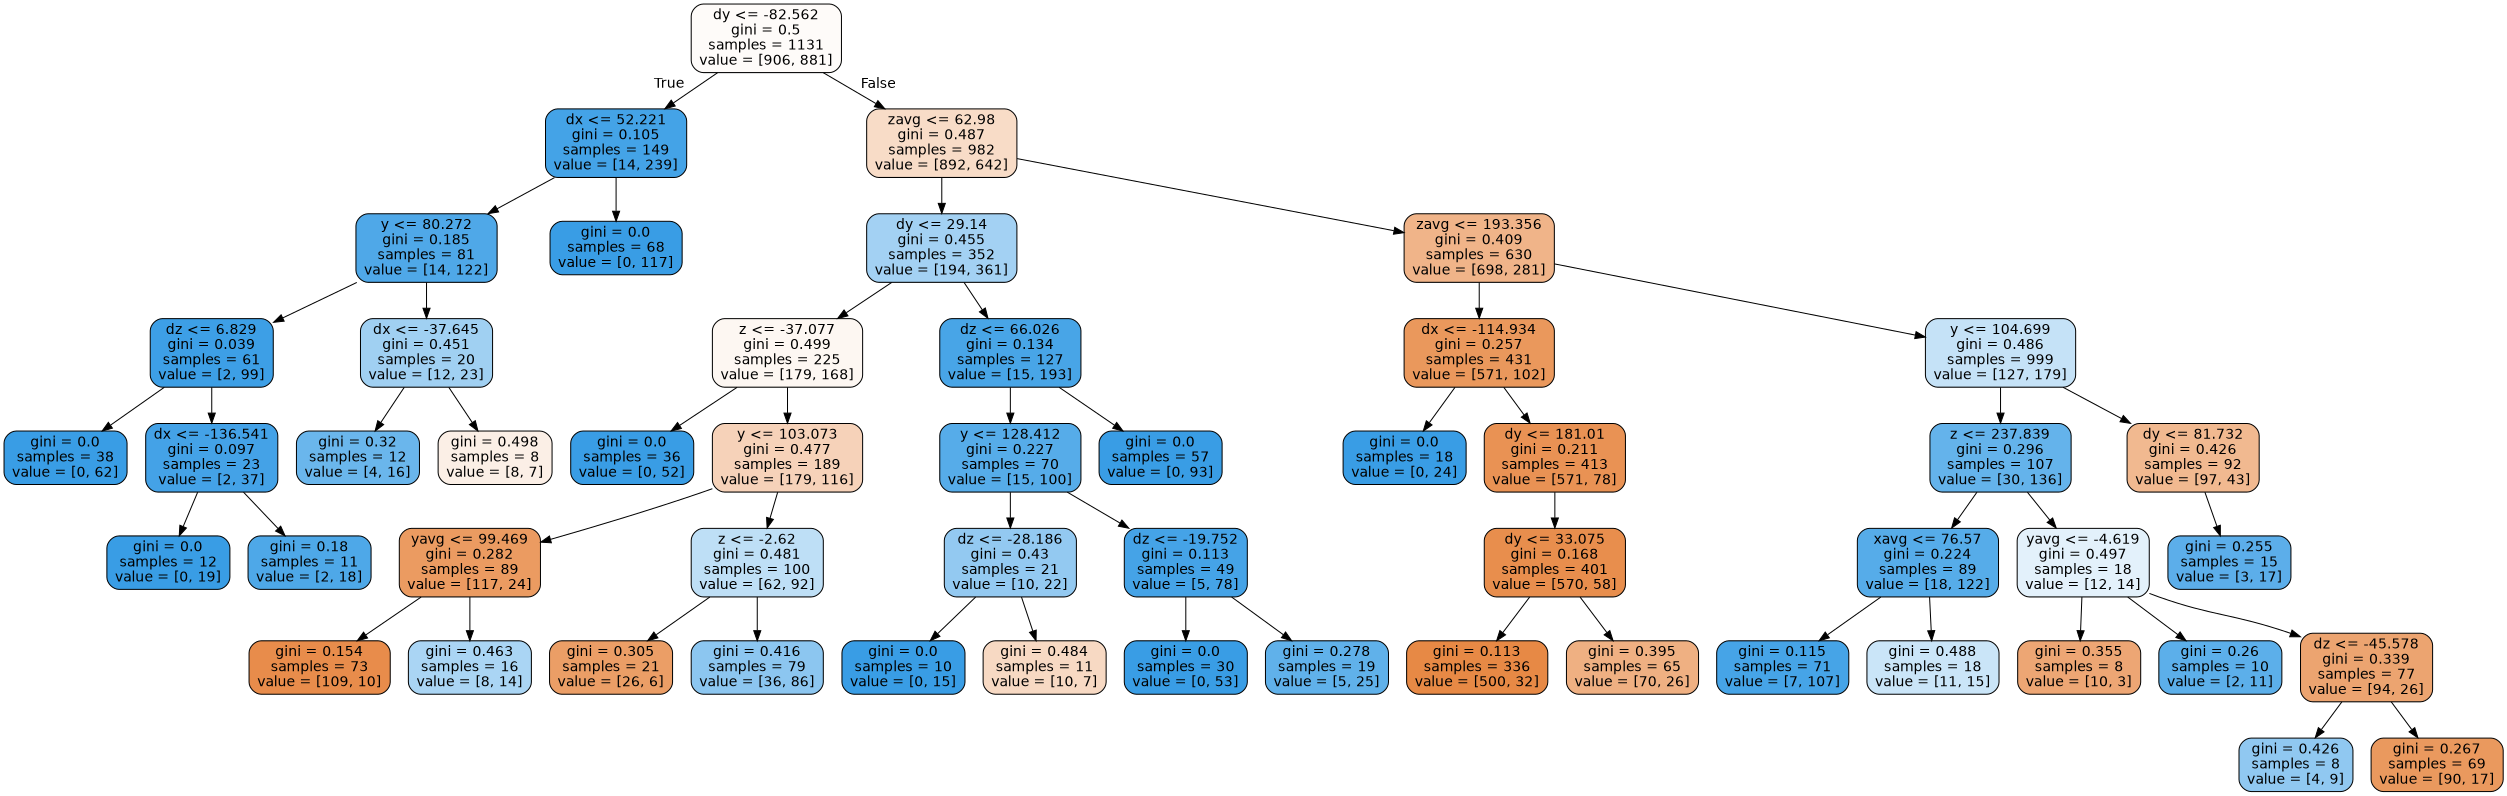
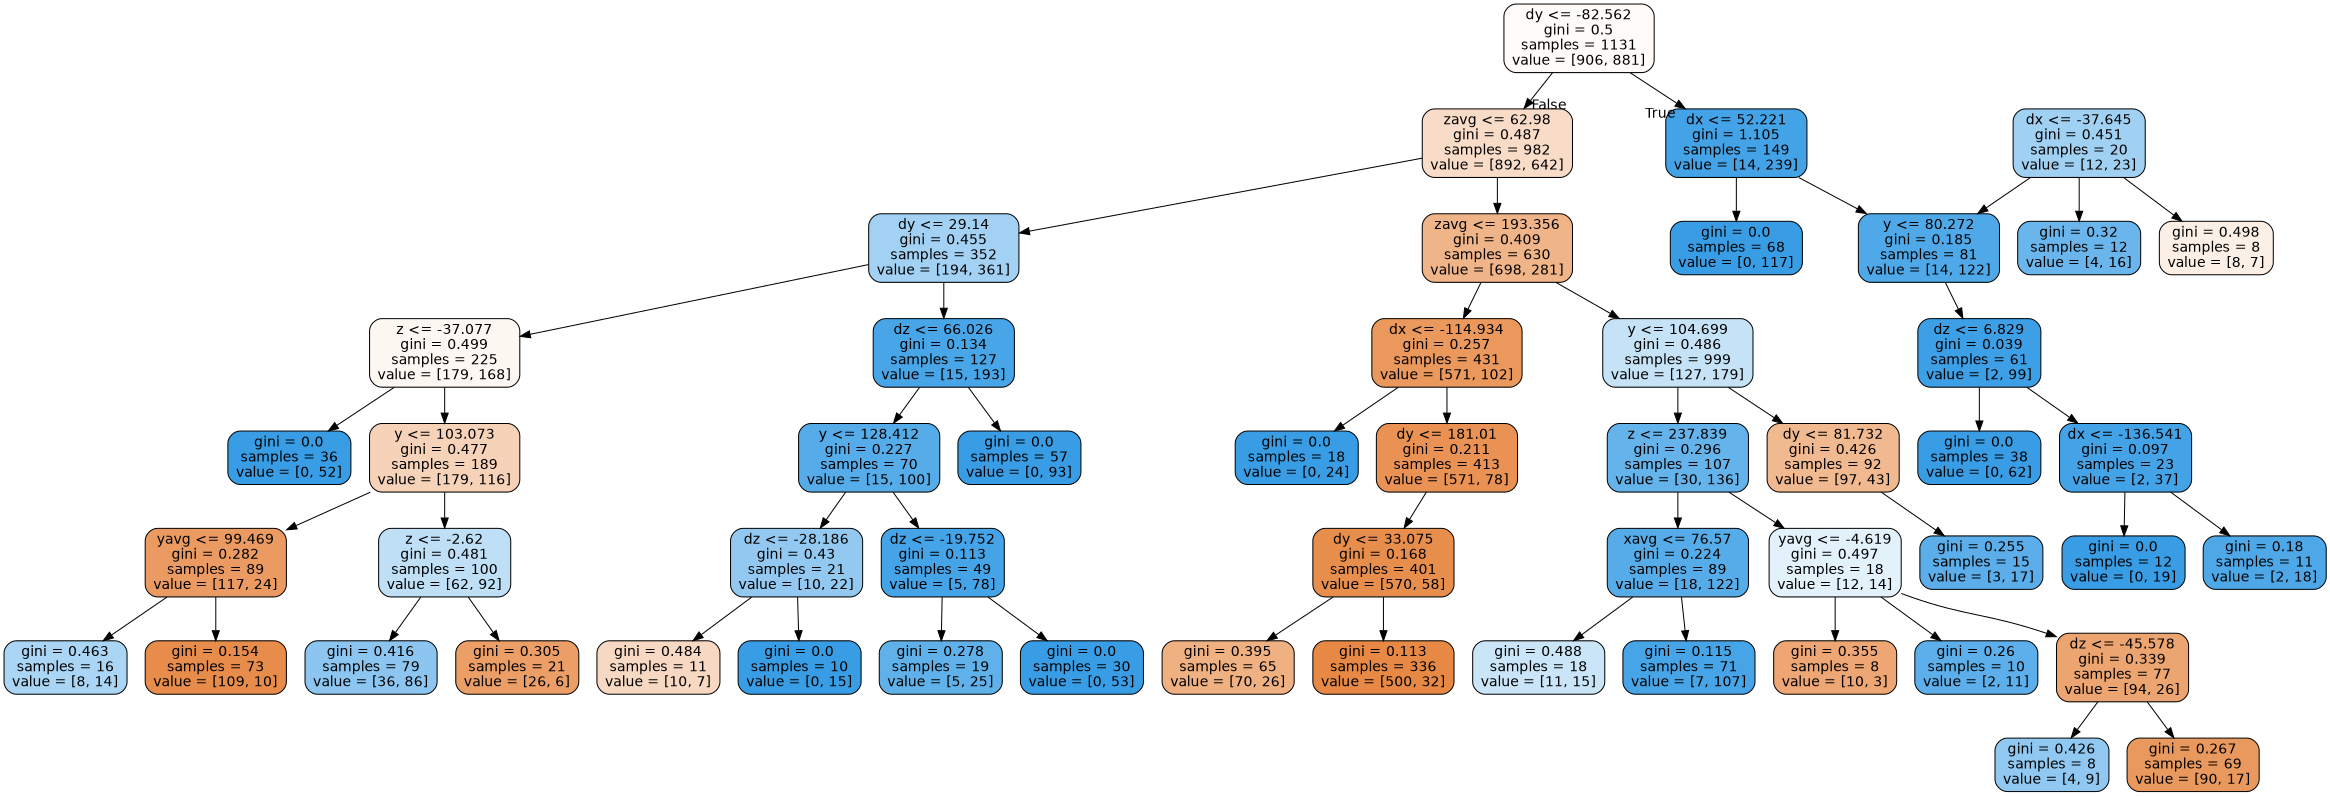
(616, 143) -> (1736, 143)
(427, 295) -> (2008, 193)
